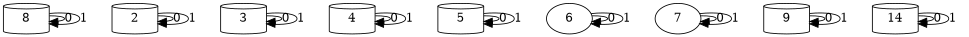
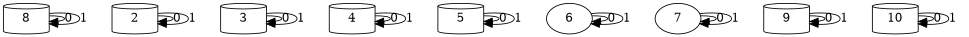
(895, 19) -> (895, 19)
